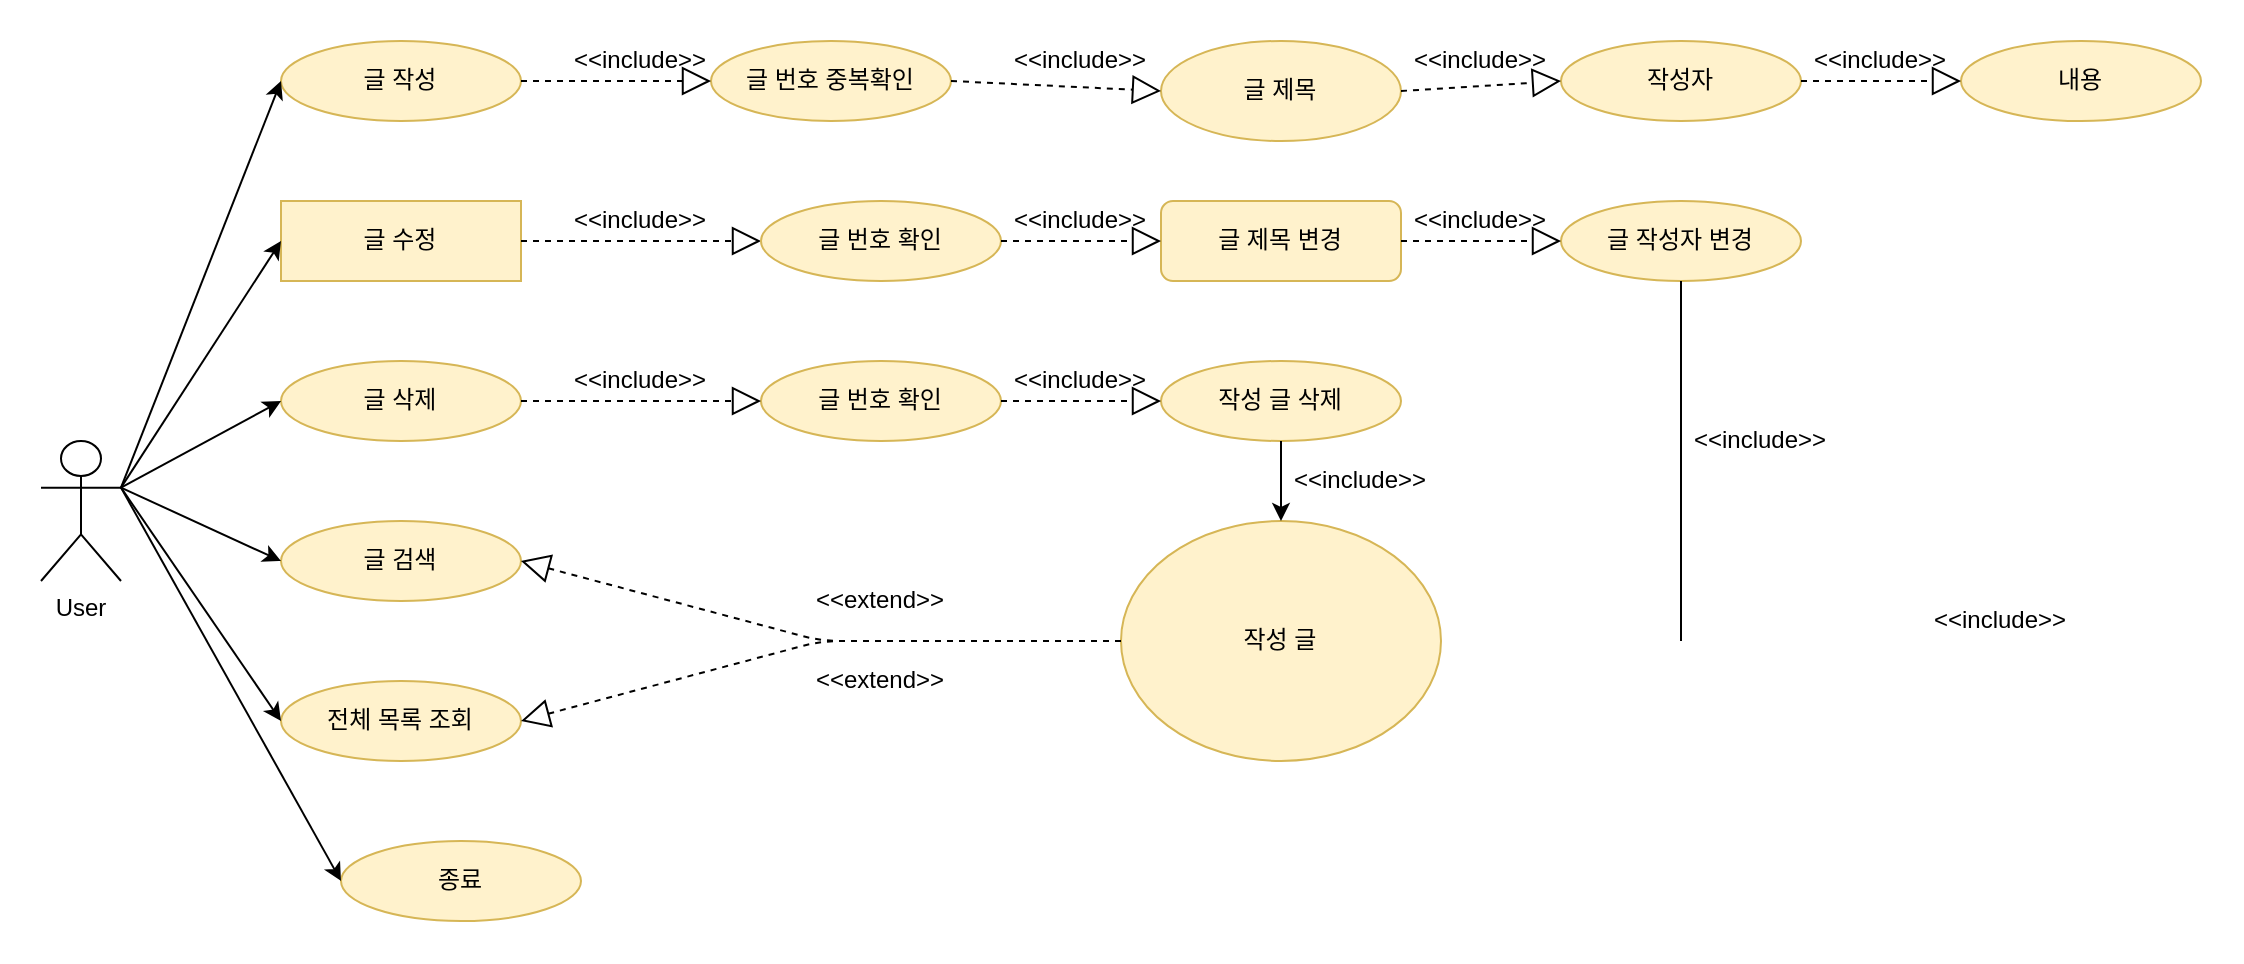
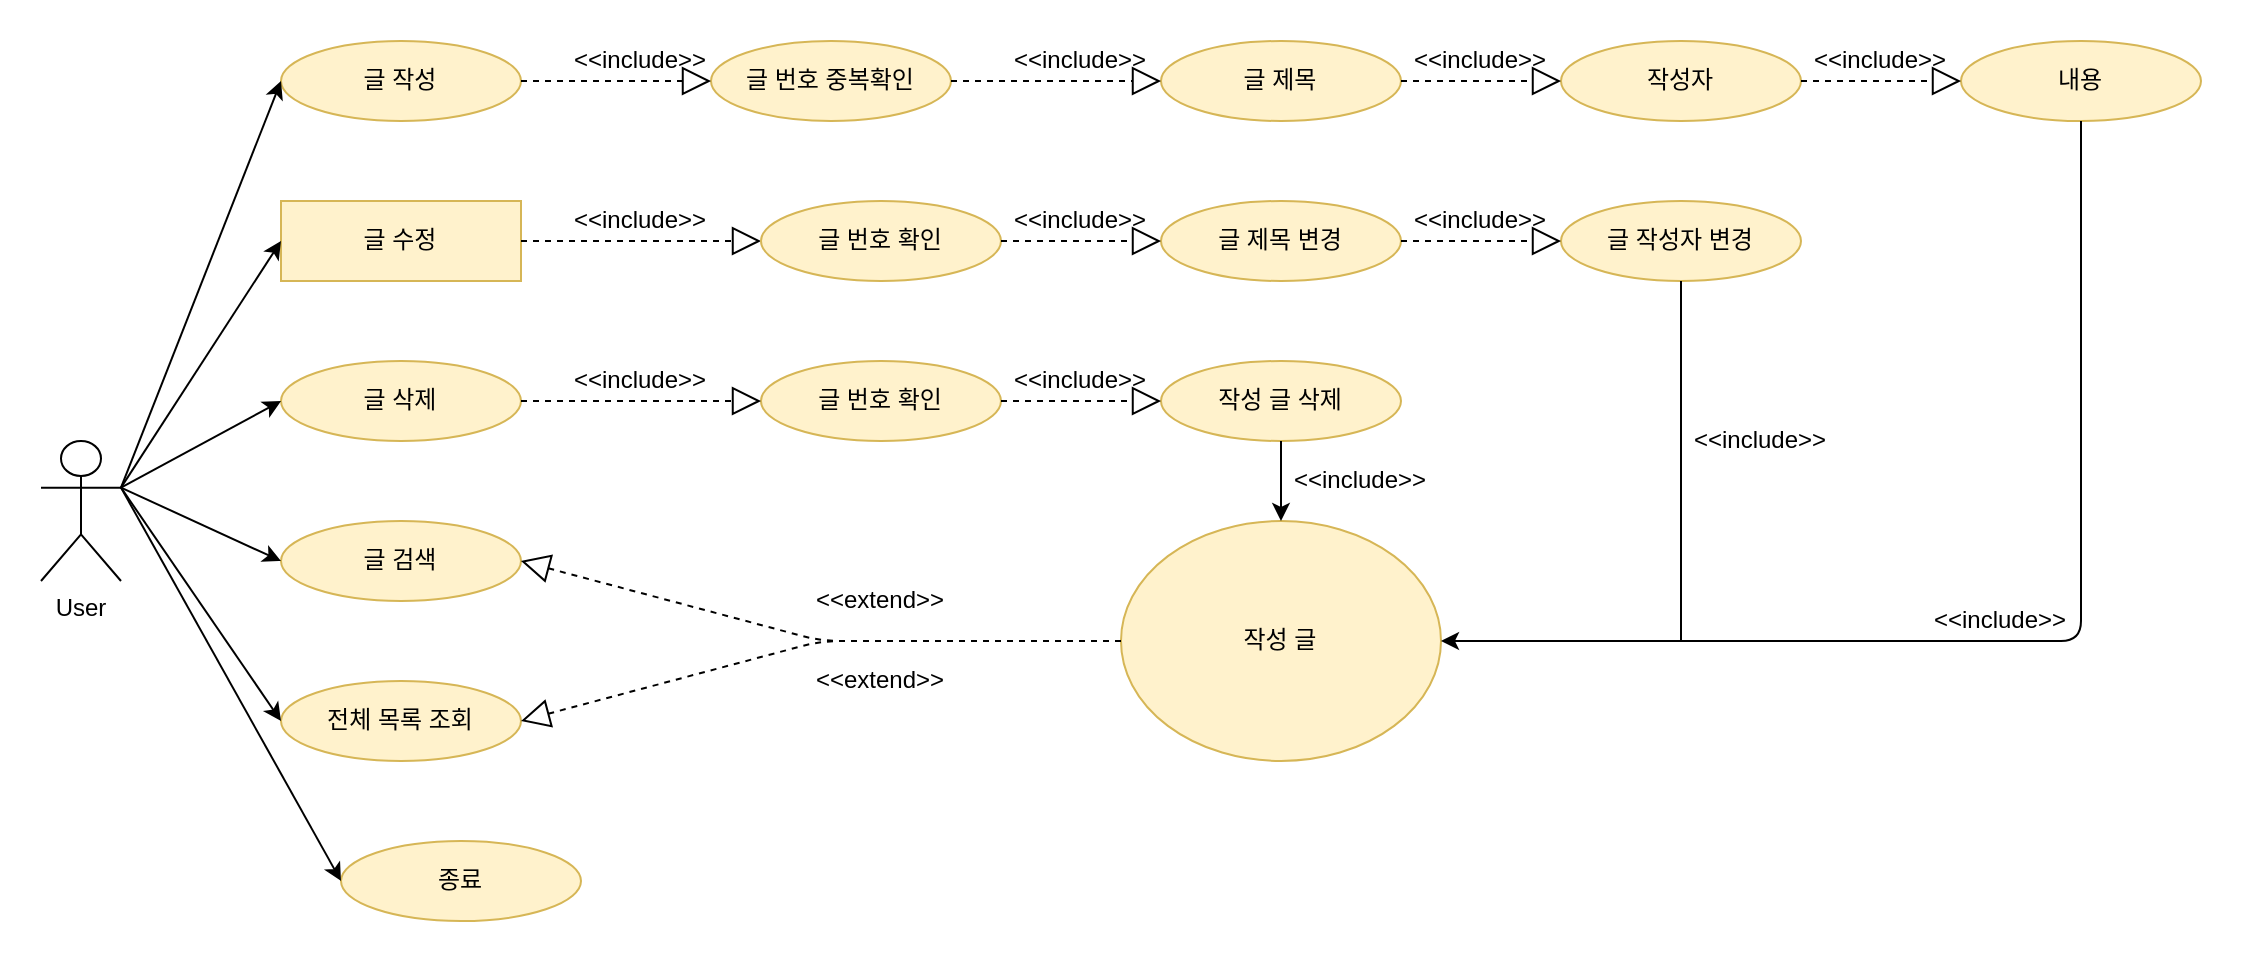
(1281, 91) -> (1281, 81)
(1281, 241) -> (1281, 241)
none -> (2021, 641)
